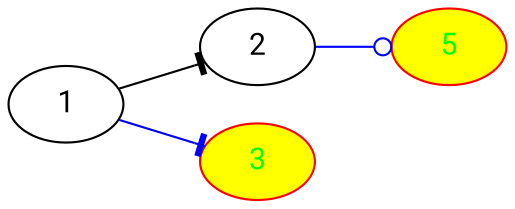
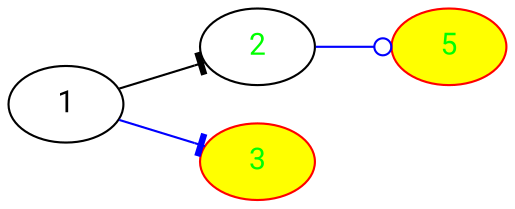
(257, 47) -> (257, 47)
